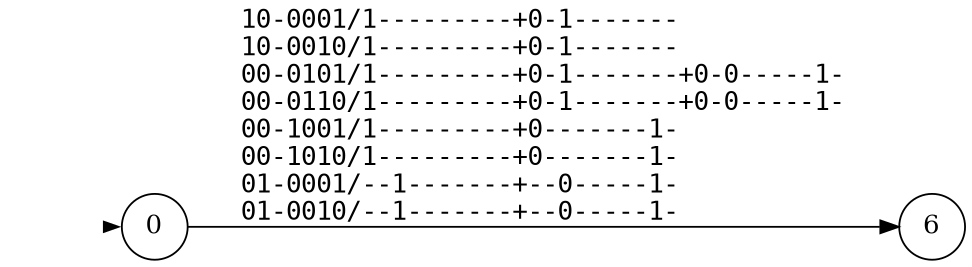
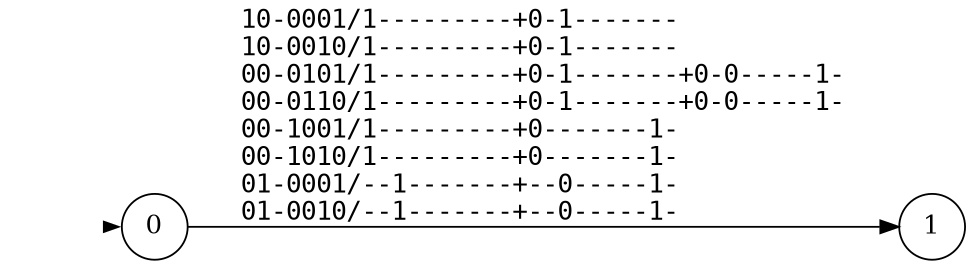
(932, 227) -> (932, 227)
